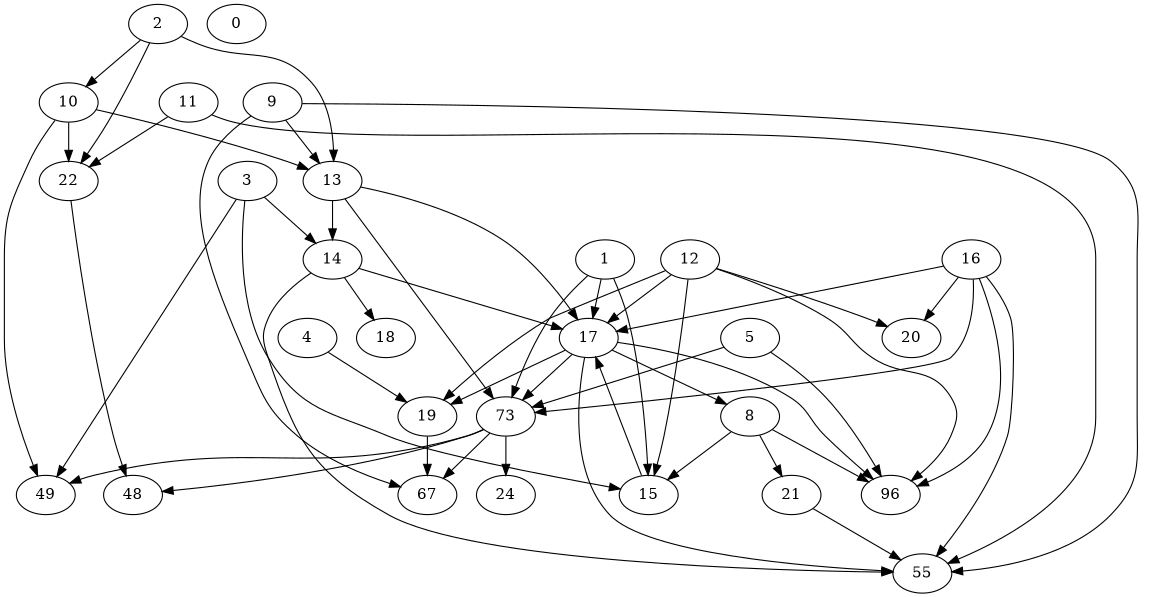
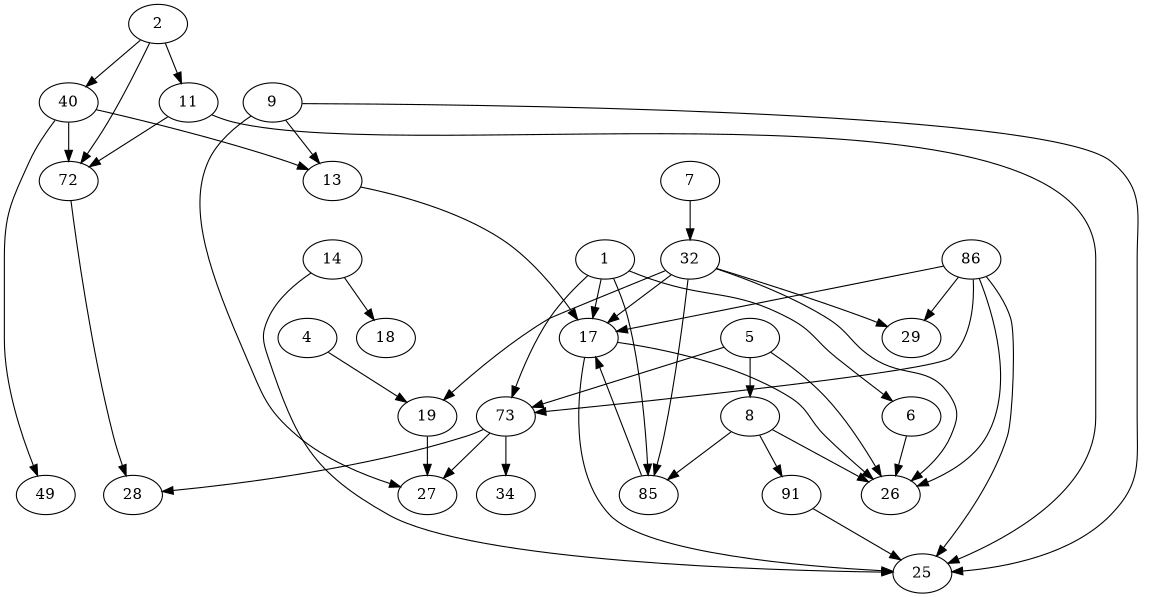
(237, 24) -> none
(284, 62) -> (171, 58)
(69, 102) -> (69, 102)
(69, 181) -> (69, 181)
(247, 181) -> none
none -> (690, 181)
(333, 215) -> none
(690, 259) -> (690, 259)
(971, 259) -> (971, 259)
(416, 294) -> none
(455, 297) -> none
(911, 338) -> (911, 338)
(551, 373) -> none
(513, 375) -> none
(664, 375) -> (750, 370)
none -> (911, 416)
(282, 458) -> none
(133, 495) -> (133, 495)
(427, 495) -> (427, 495)
(506, 495) -> (506, 495)
(649, 495) -> (649, 495)
(792, 495) -> (792, 495)
(891, 495) -> (891, 495)
(922, 573) -> (922, 573)
